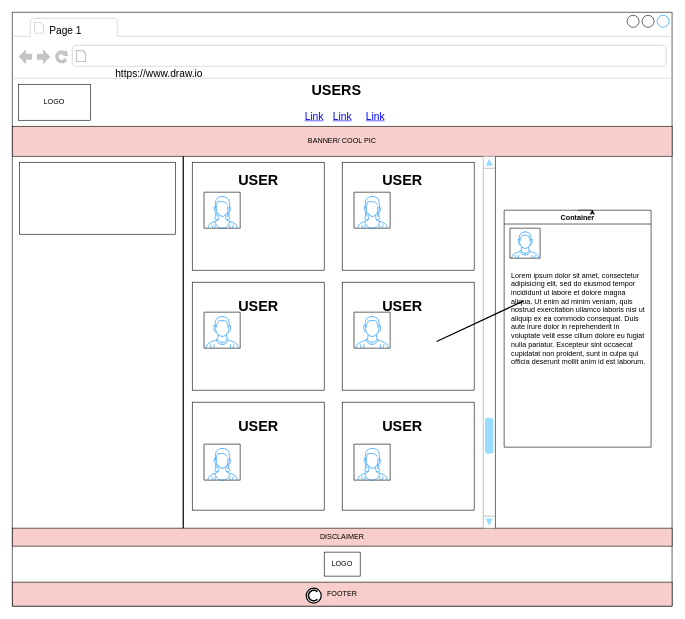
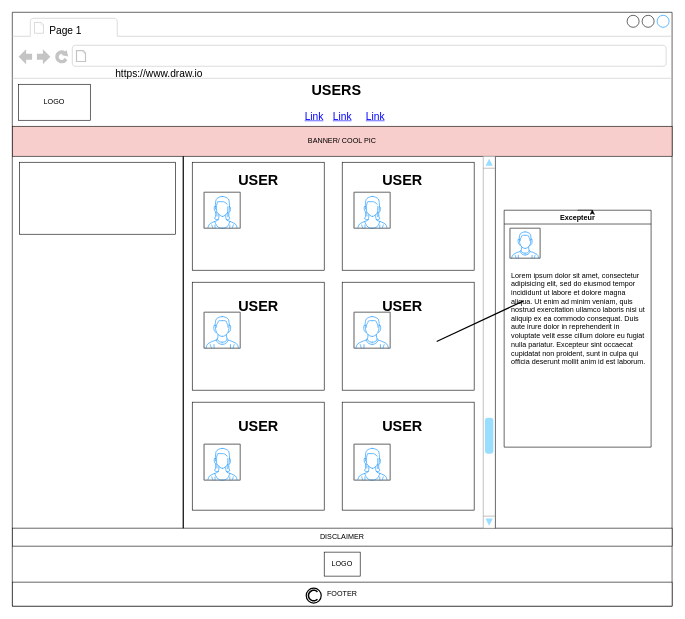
(578, 218) -> (578, 218)
(342, 537) -> (342, 537)
(342, 594) -> (342, 594)
